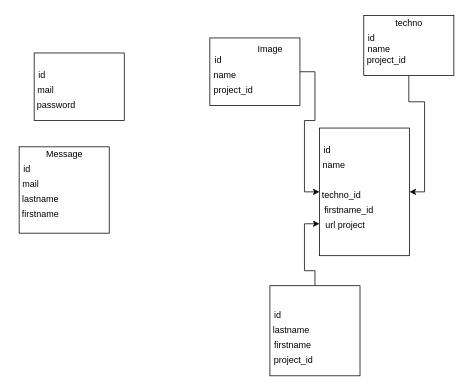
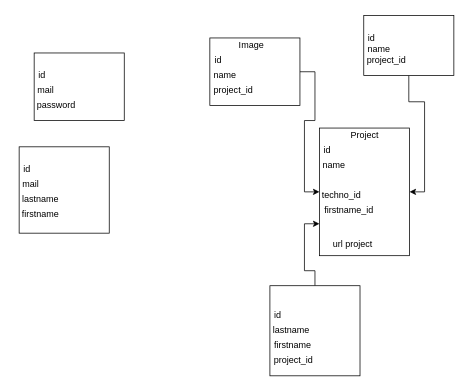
(408, 23) -> none
(270, 49) -> (251, 45)
none -> (364, 135)
(64, 154) -> none
(345, 225) -> (352, 244)
